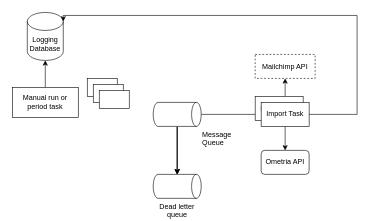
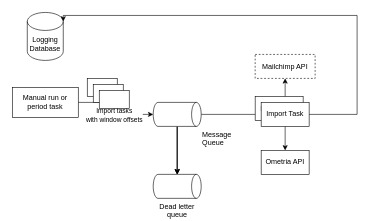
(45, 65) -> none
none -> (121, 114)
(285, 162) -> (285, 162)
